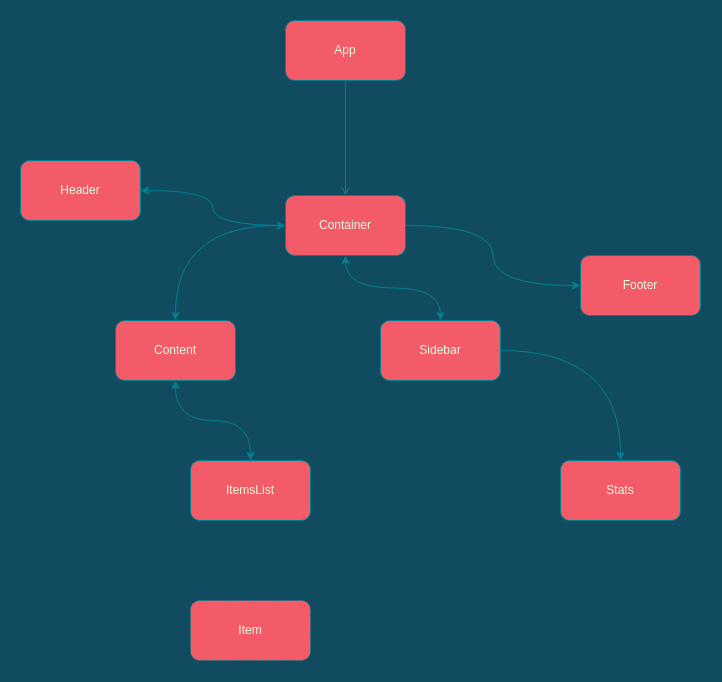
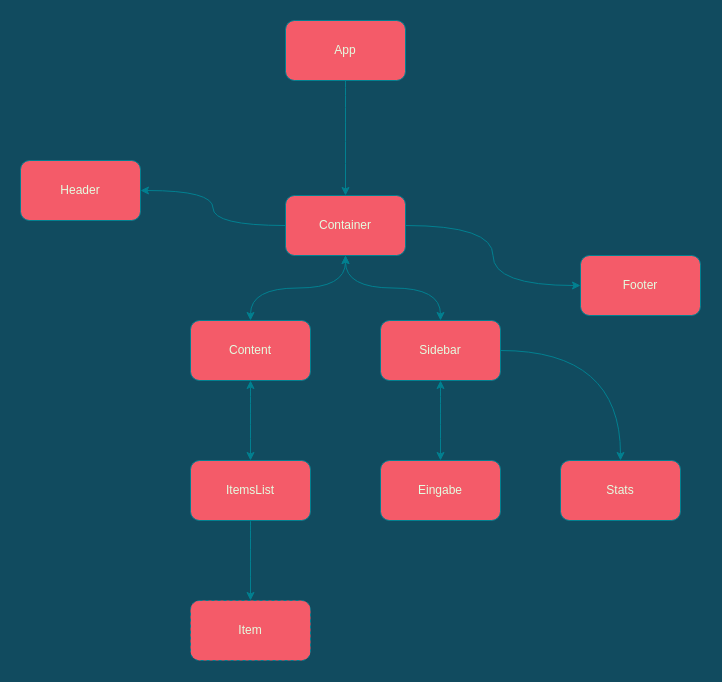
(346, 188) -> (346, 187)
(176, 351) -> (251, 351)
none -> (441, 421)
none -> (441, 491)
none -> (251, 558)
